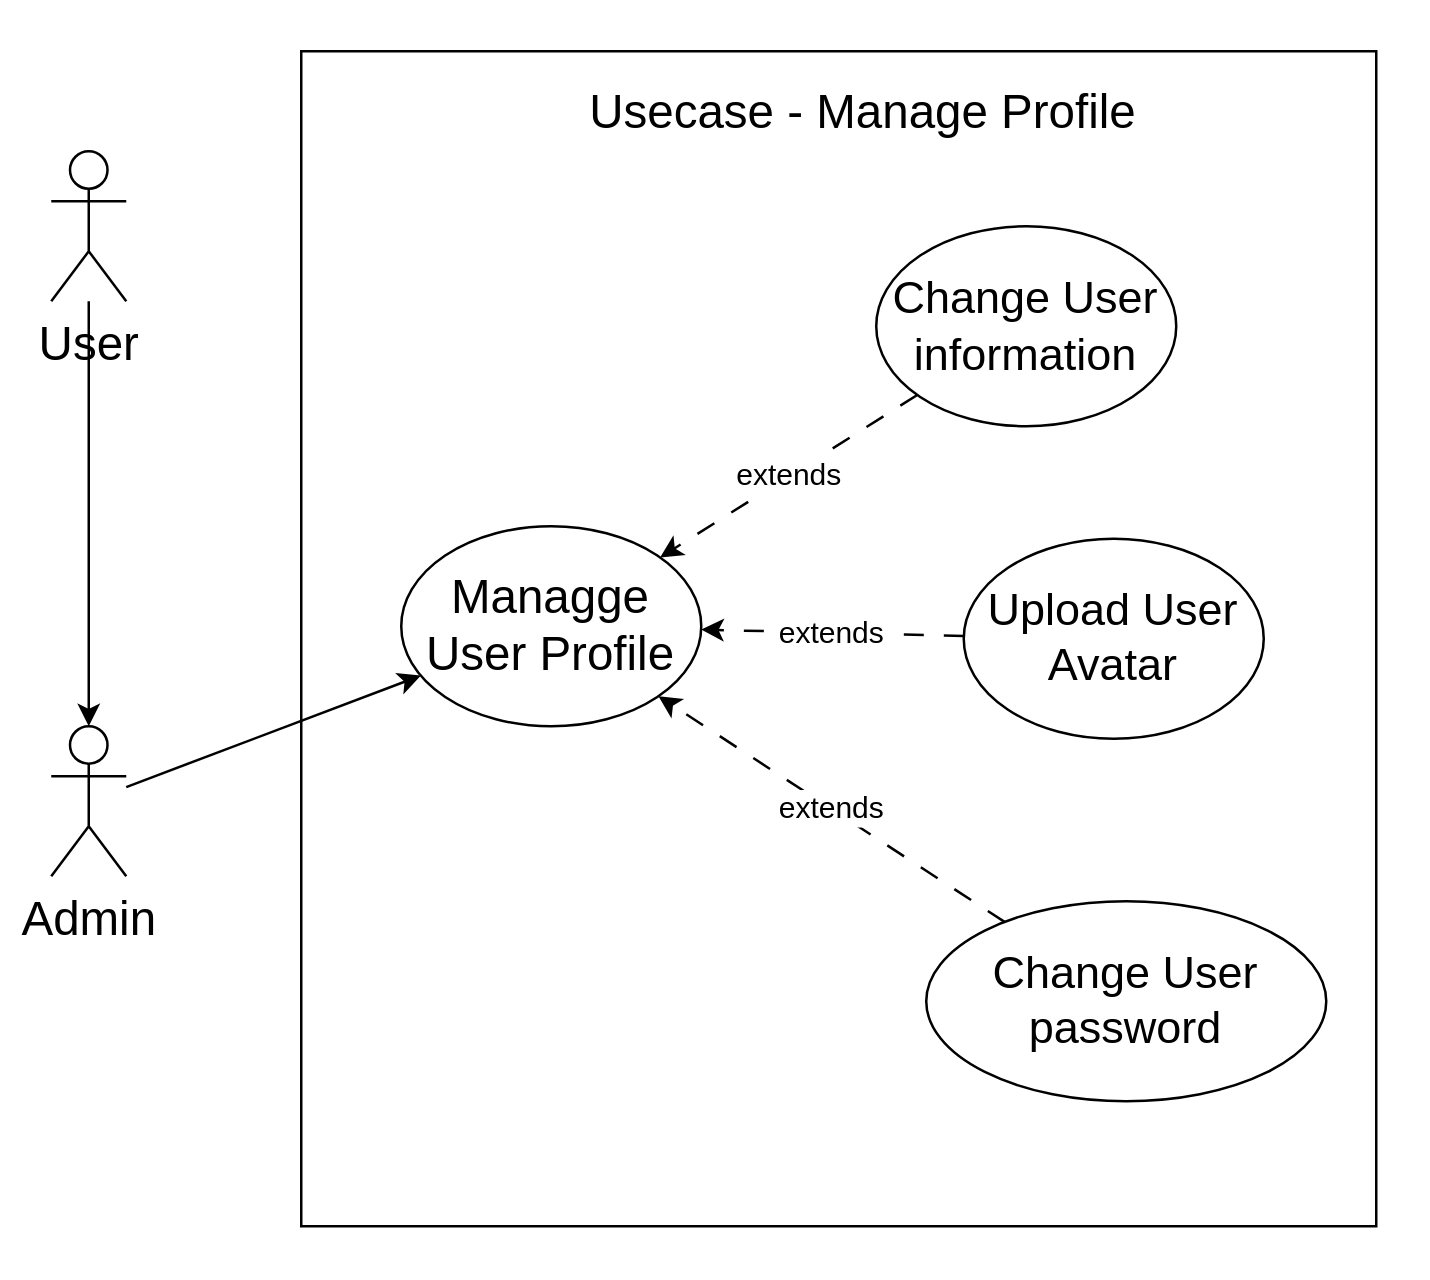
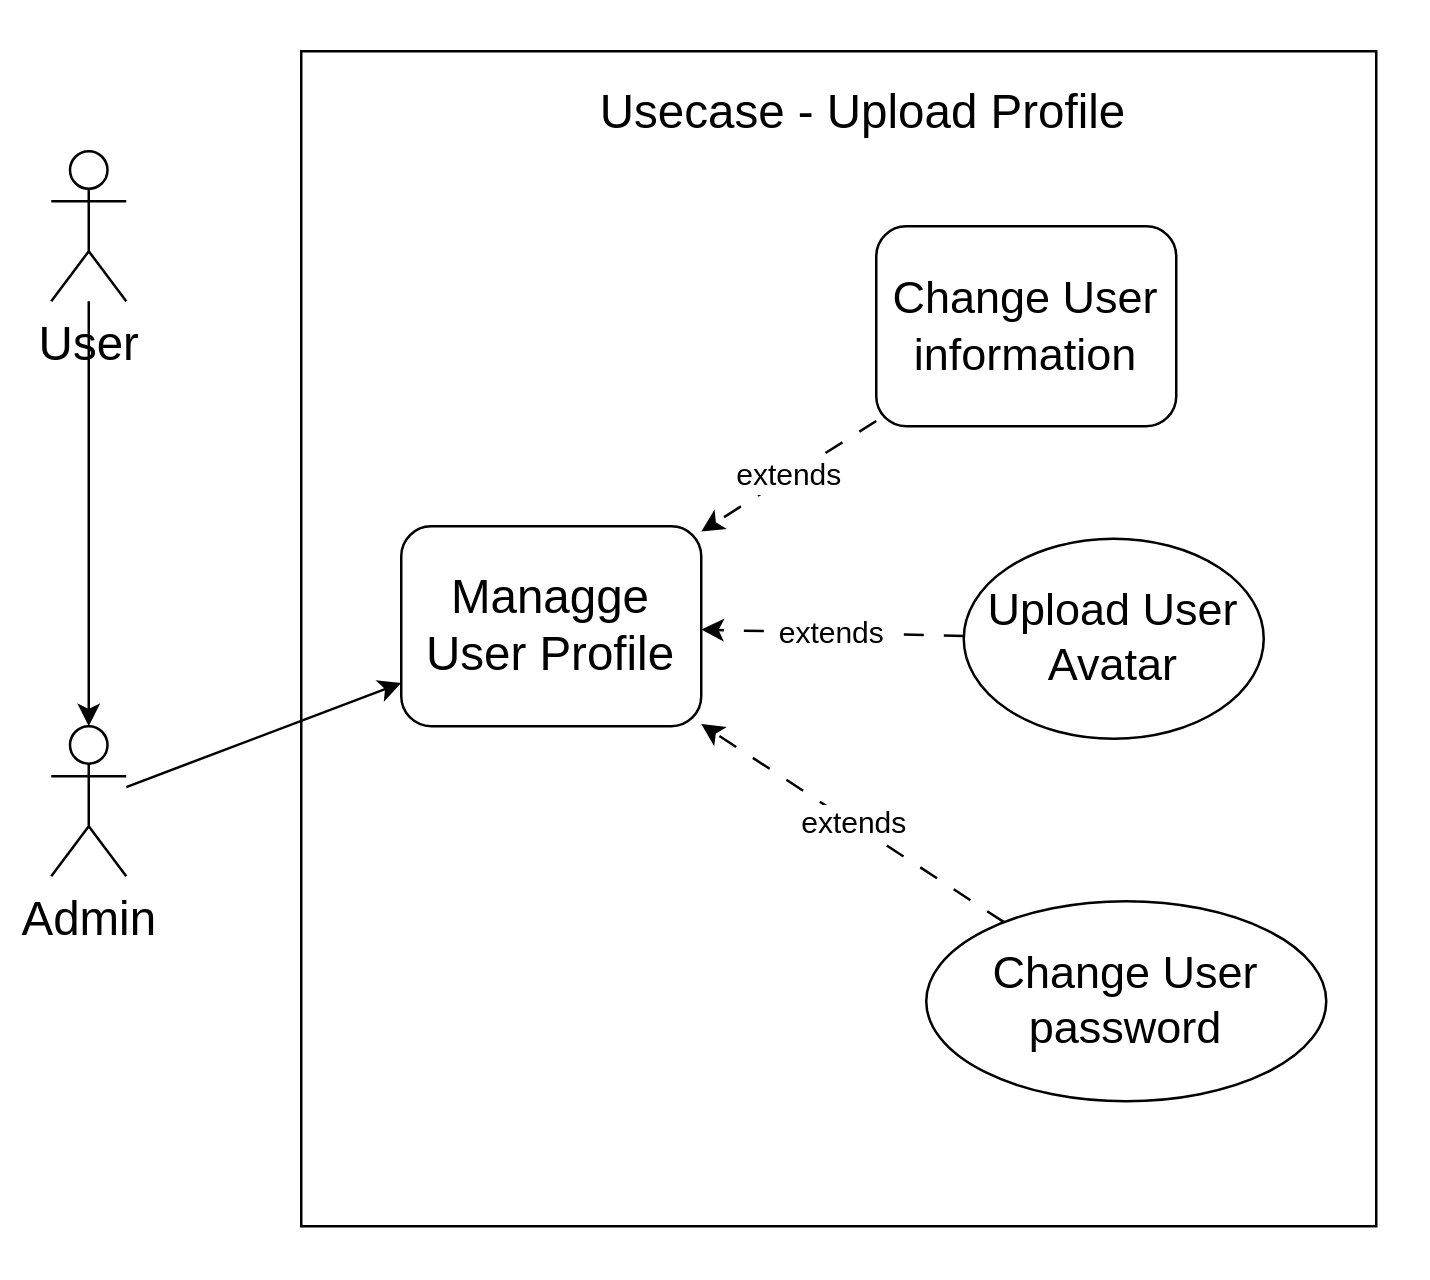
(864, 114) -> (864, 114)
(1026, 326) -> (1026, 326)
(551, 626) -> (551, 626)
